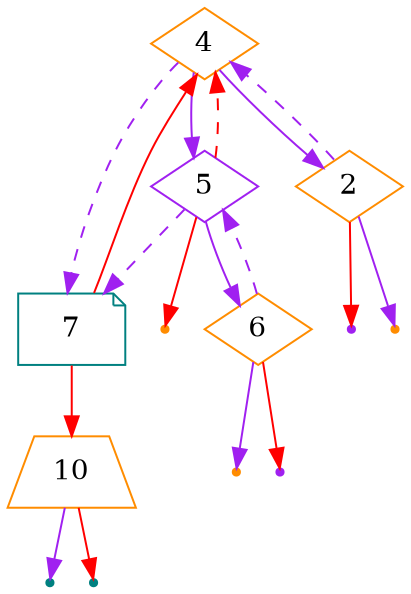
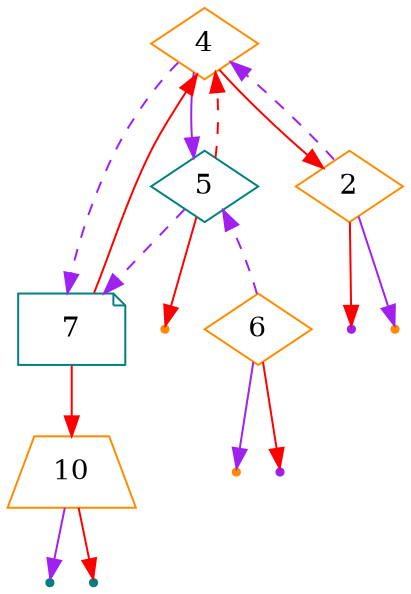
(262, 114) -> (262, 114)
(205, 186) -> (205, 186)
(217, 255) -> none
